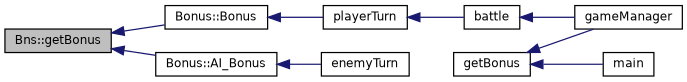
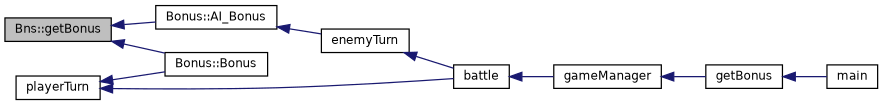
(302, 17) -> (139, 76)
(566, 39) -> (690, 77)
none -> (435, 62)
